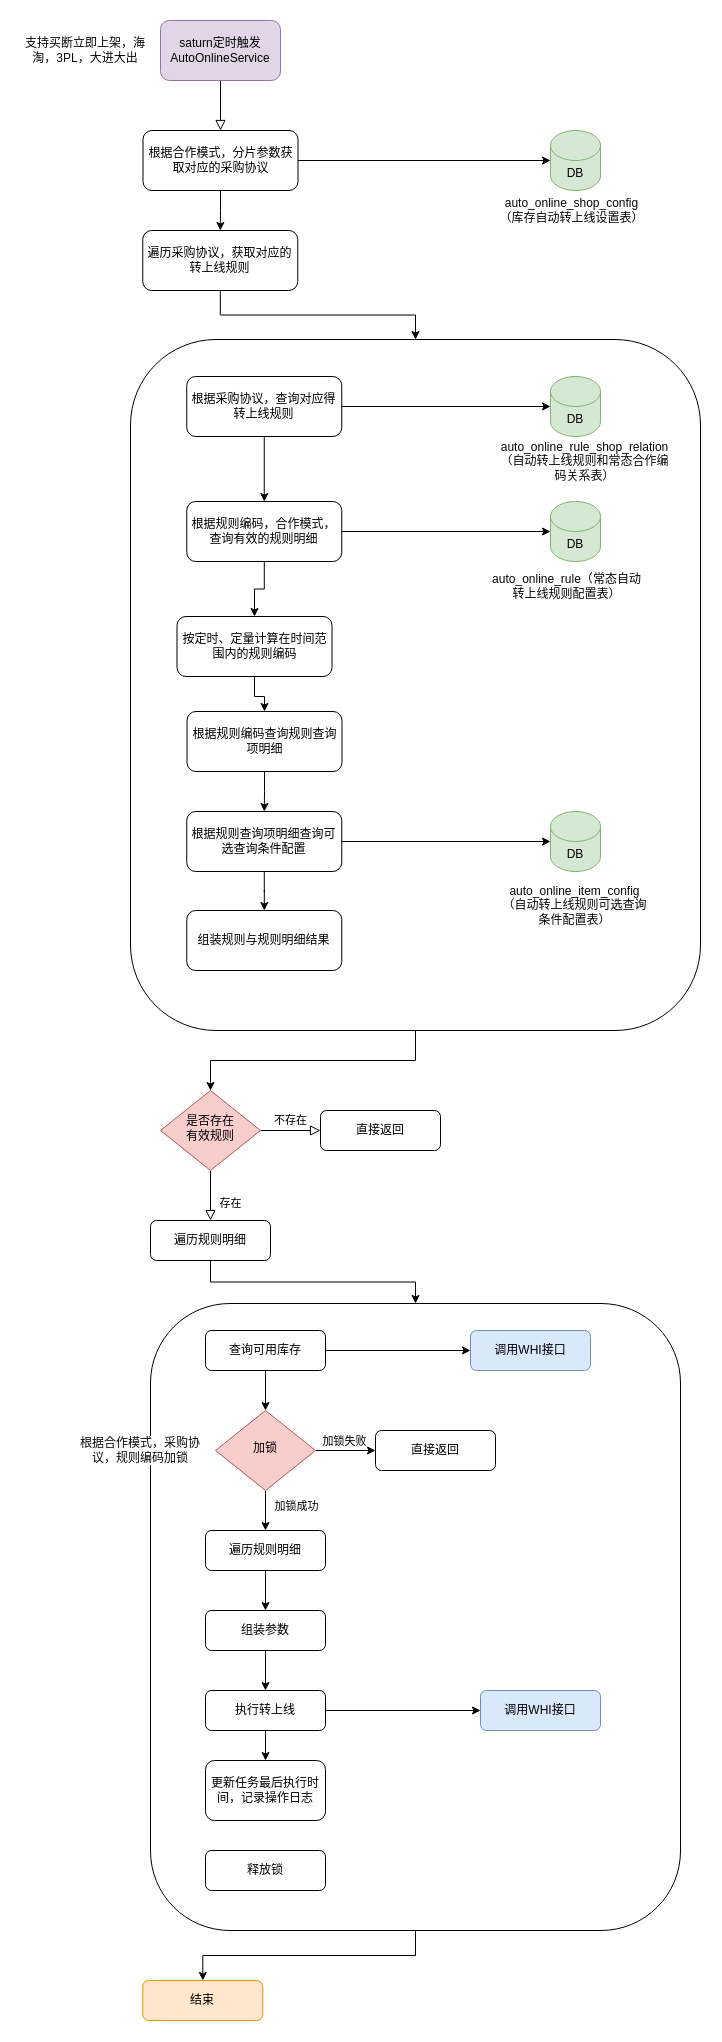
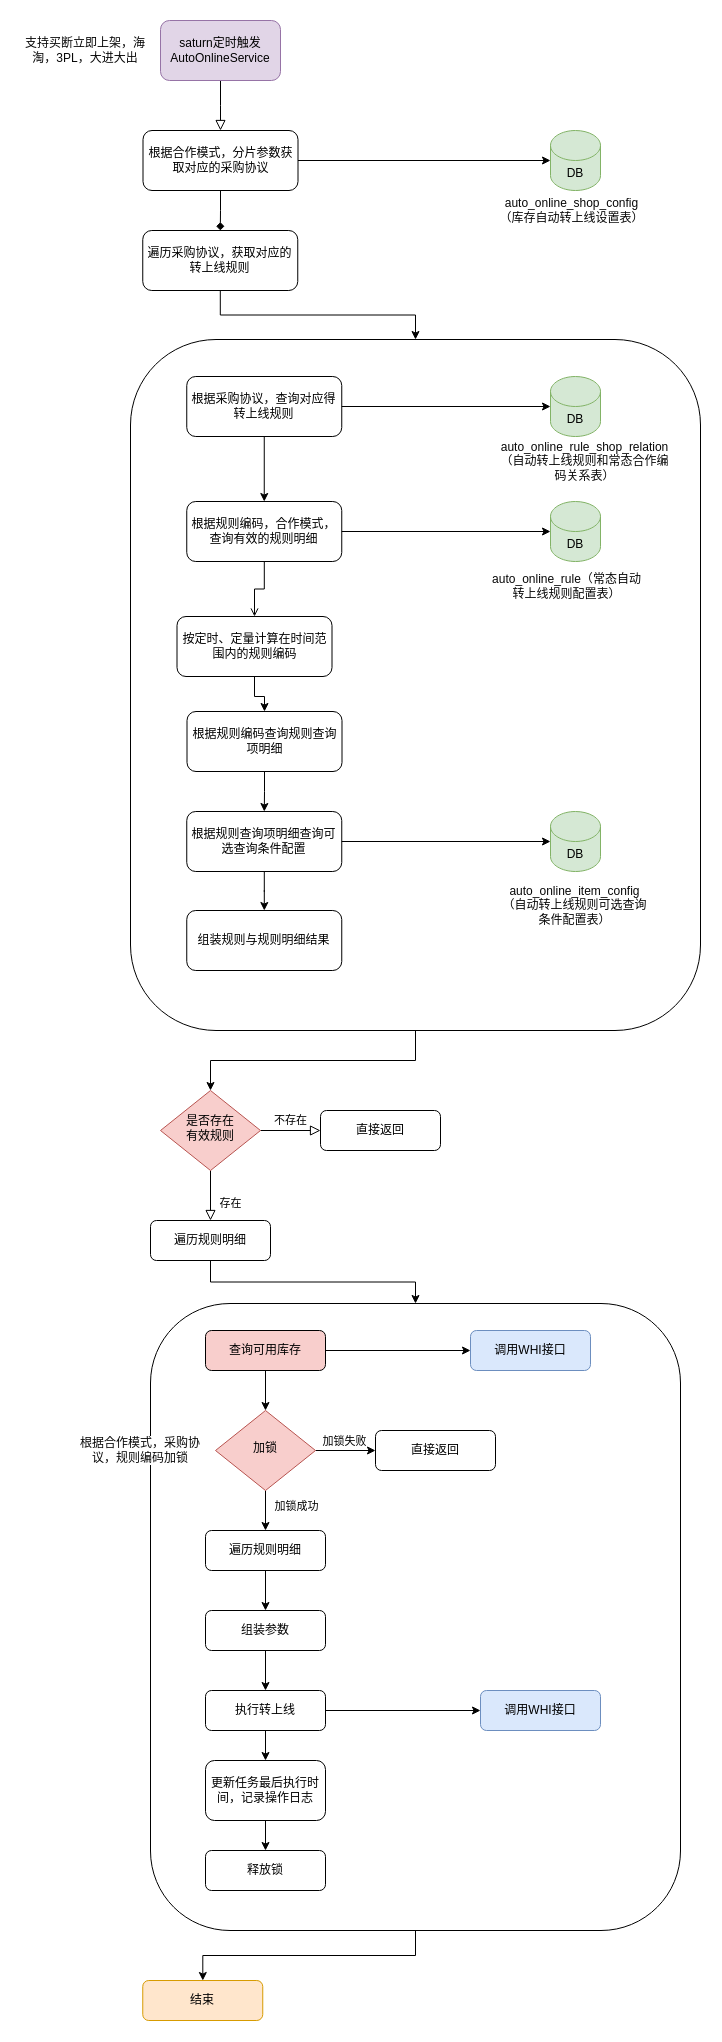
(220, 222) -> (220, 222)
(255, 608) -> (255, 610)
(266, 1351) -> (266, 1351)
none -> (266, 1840)
